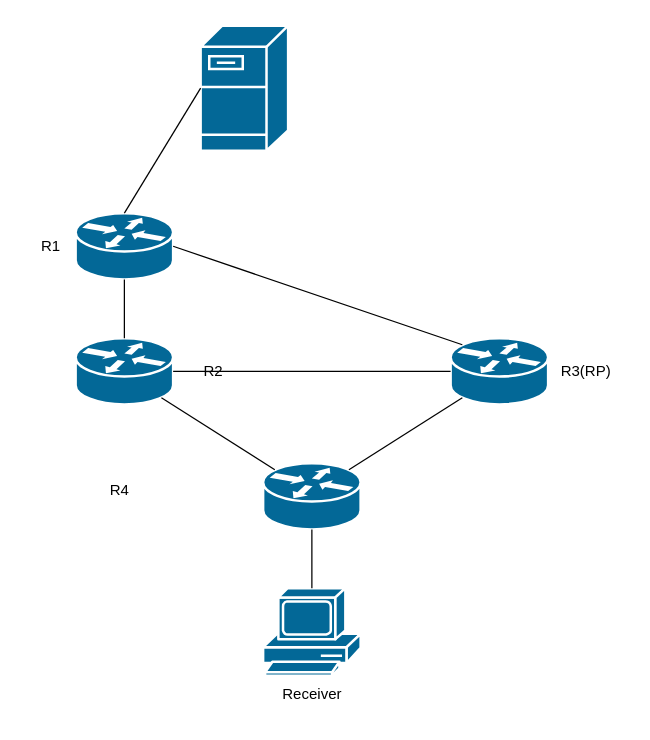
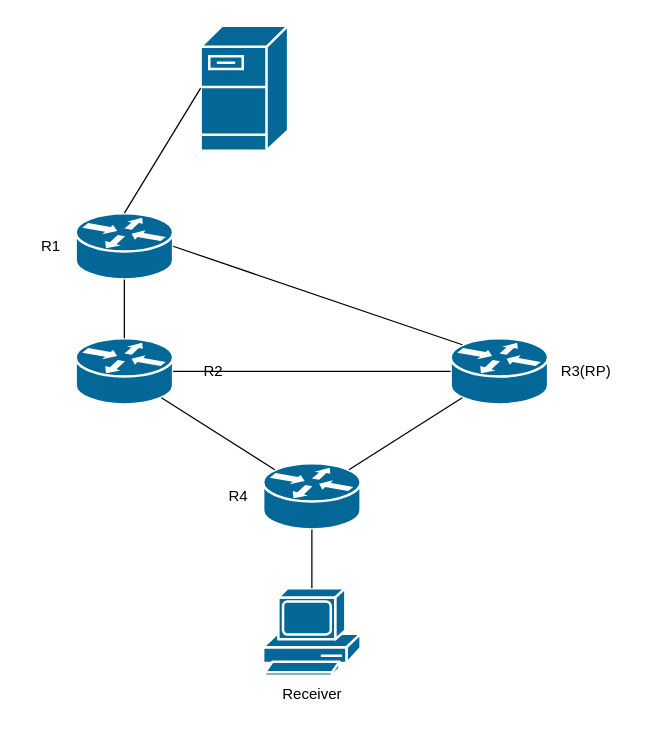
(119, 490) -> (238, 496)
